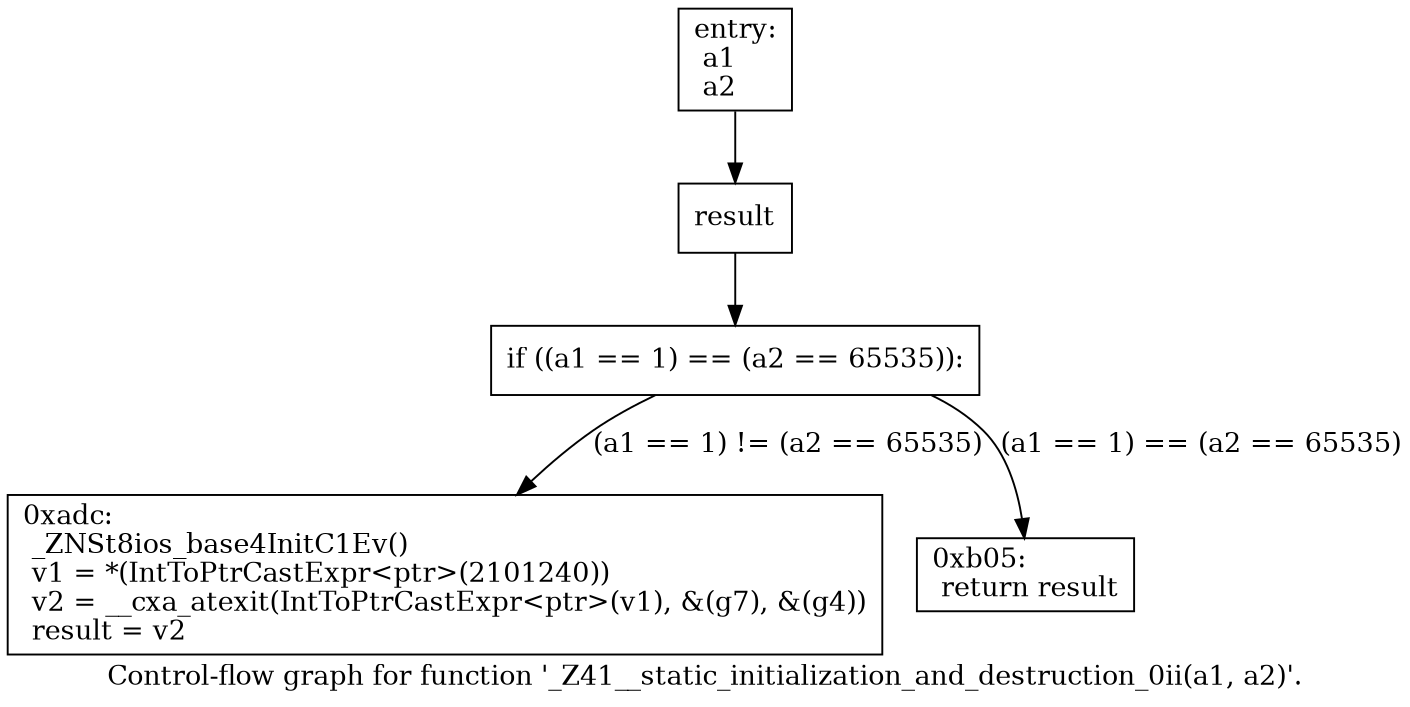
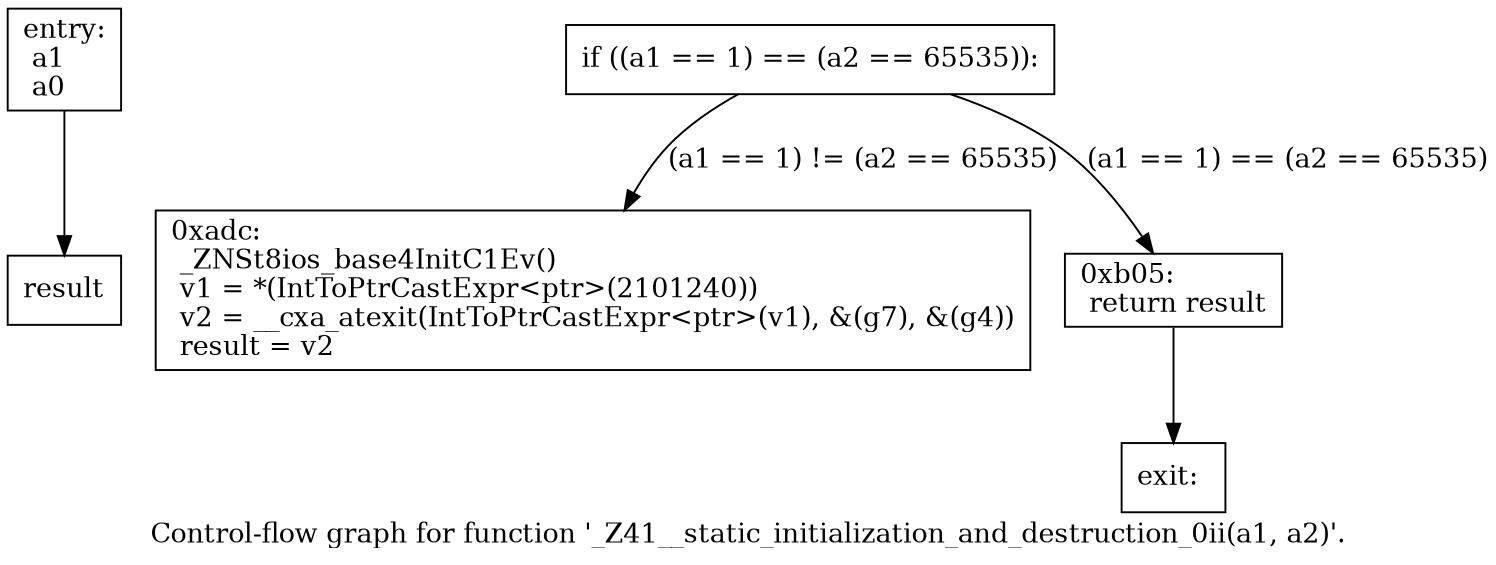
(715, 87) -> (44, 87)
(735, 279) -> none
none -> (1174, 478)
